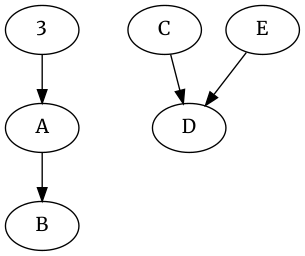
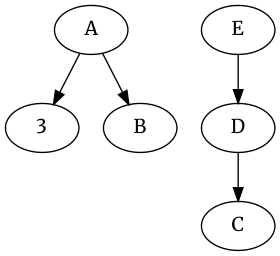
(42, 72) -> (70, 73)
(175, 72) -> (238, 170)
